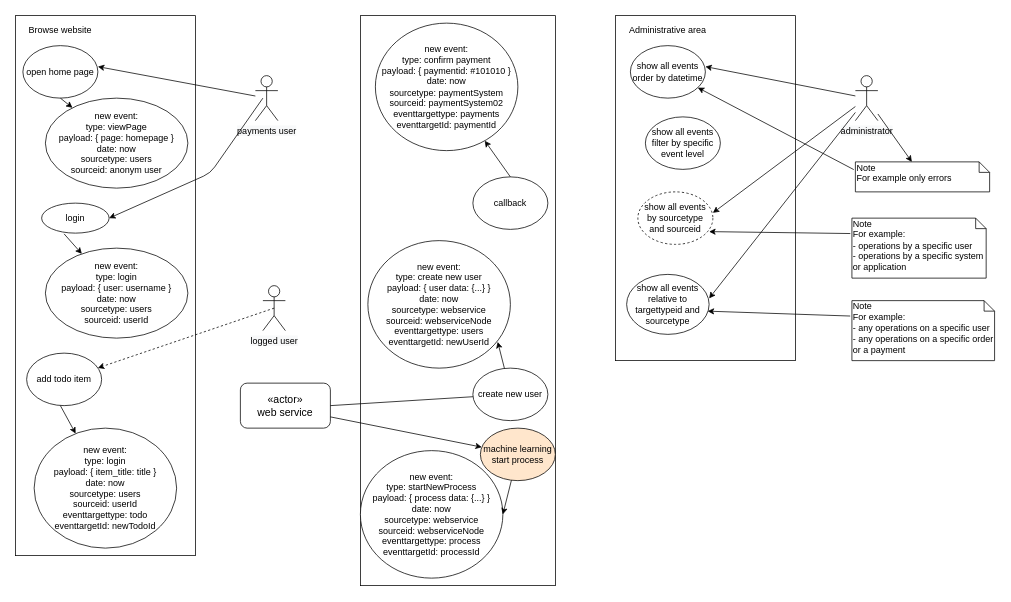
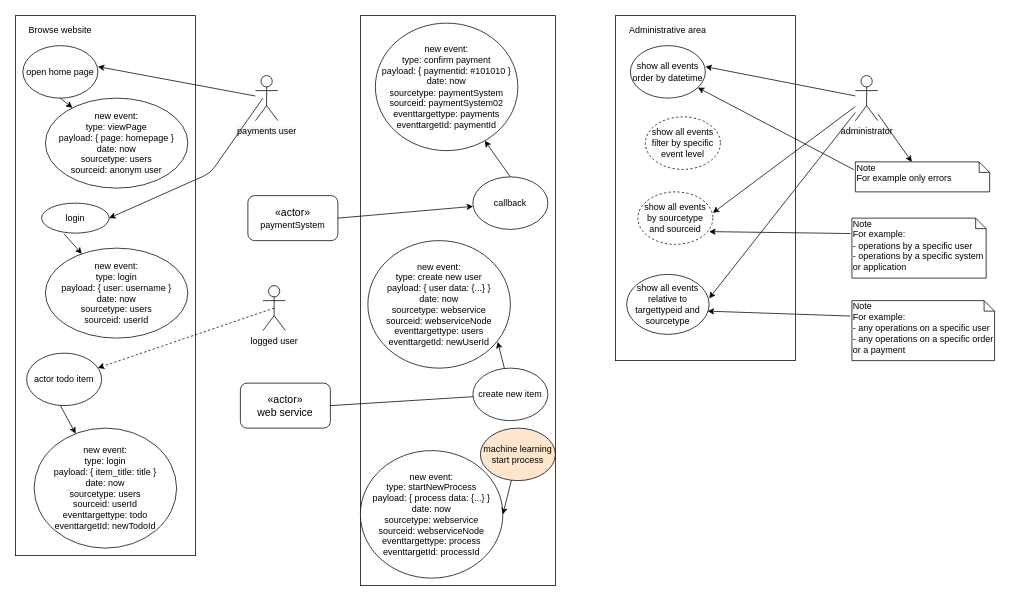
(683, 143) -> (683, 143)
none -> (403, 212)
none -> (293, 218)
(64, 379) -> (64, 379)
(510, 394) -> (510, 394)
(403, 431) -> none
